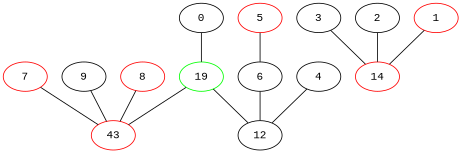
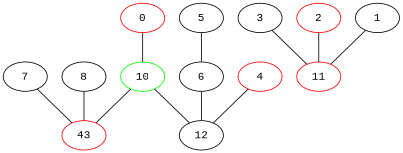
(201, 18) -> (143, 18)
(260, 18) -> (201, 18)
(377, 18) -> (319, 18)
(436, 18) -> (377, 18)
(25, 77) -> (25, 77)
(84, 77) -> none
(143, 77) -> (84, 77)
(201, 77) -> (143, 77)
(319, 77) -> (260, 77)
(377, 77) -> (319, 77)
